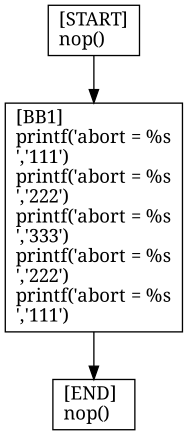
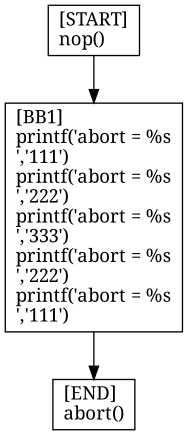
(94, 405) -> (94, 405)
